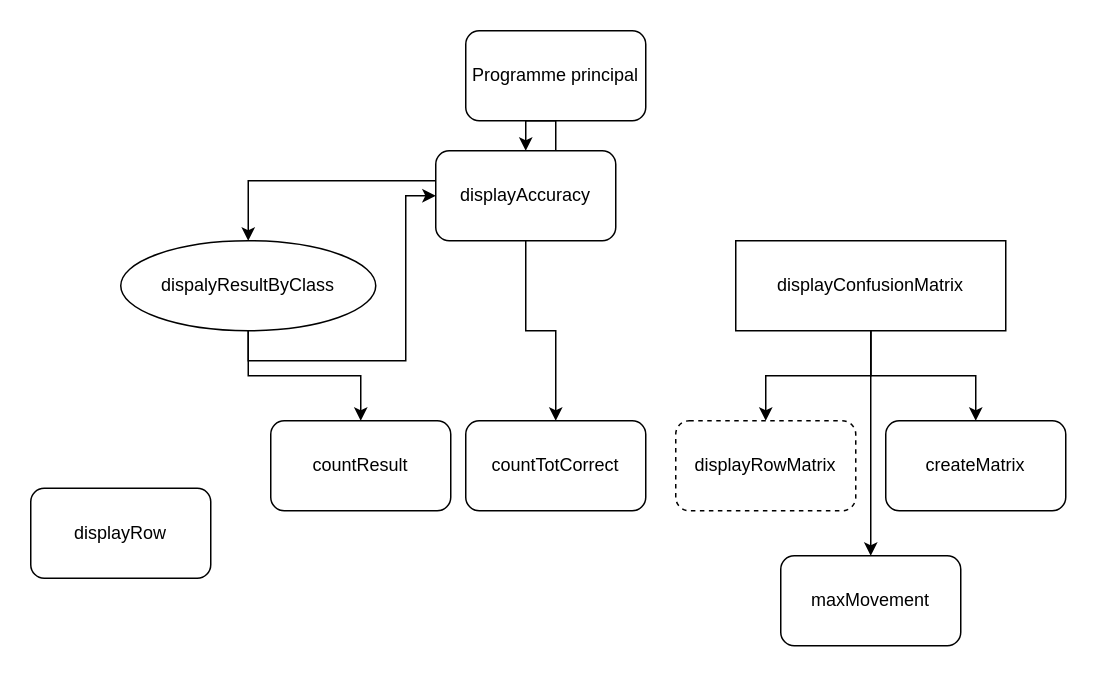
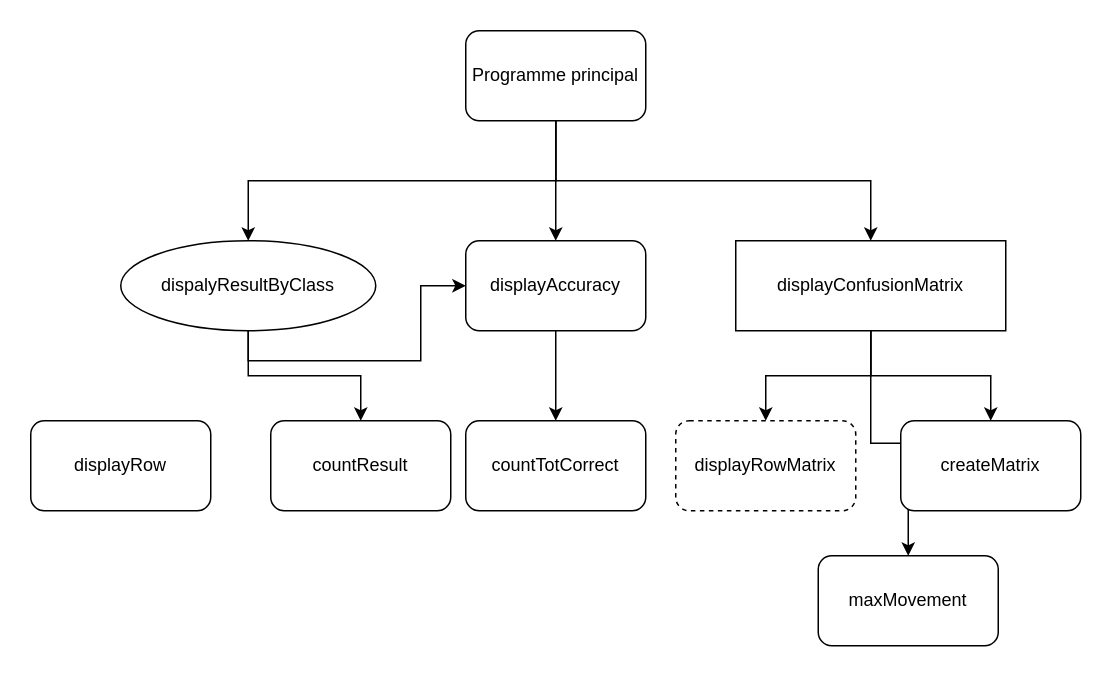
none -> (739, 181)
(526, 196) -> (556, 286)
(976, 466) -> (991, 466)
(121, 533) -> (121, 466)
(871, 601) -> (908, 601)
